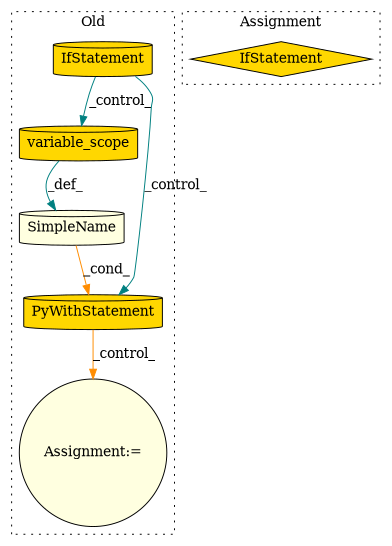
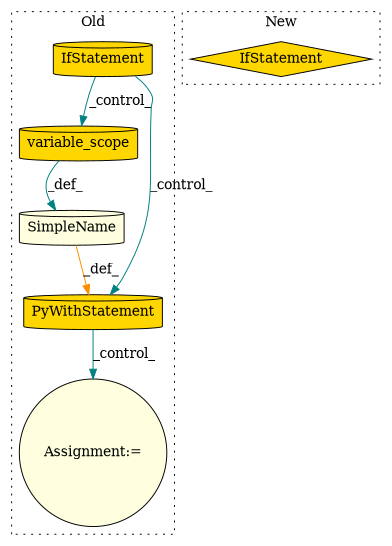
(281, 23) -> (281, 23)
(107, 270) -> (101, 270)
(93, 349) -> (93, 349)
